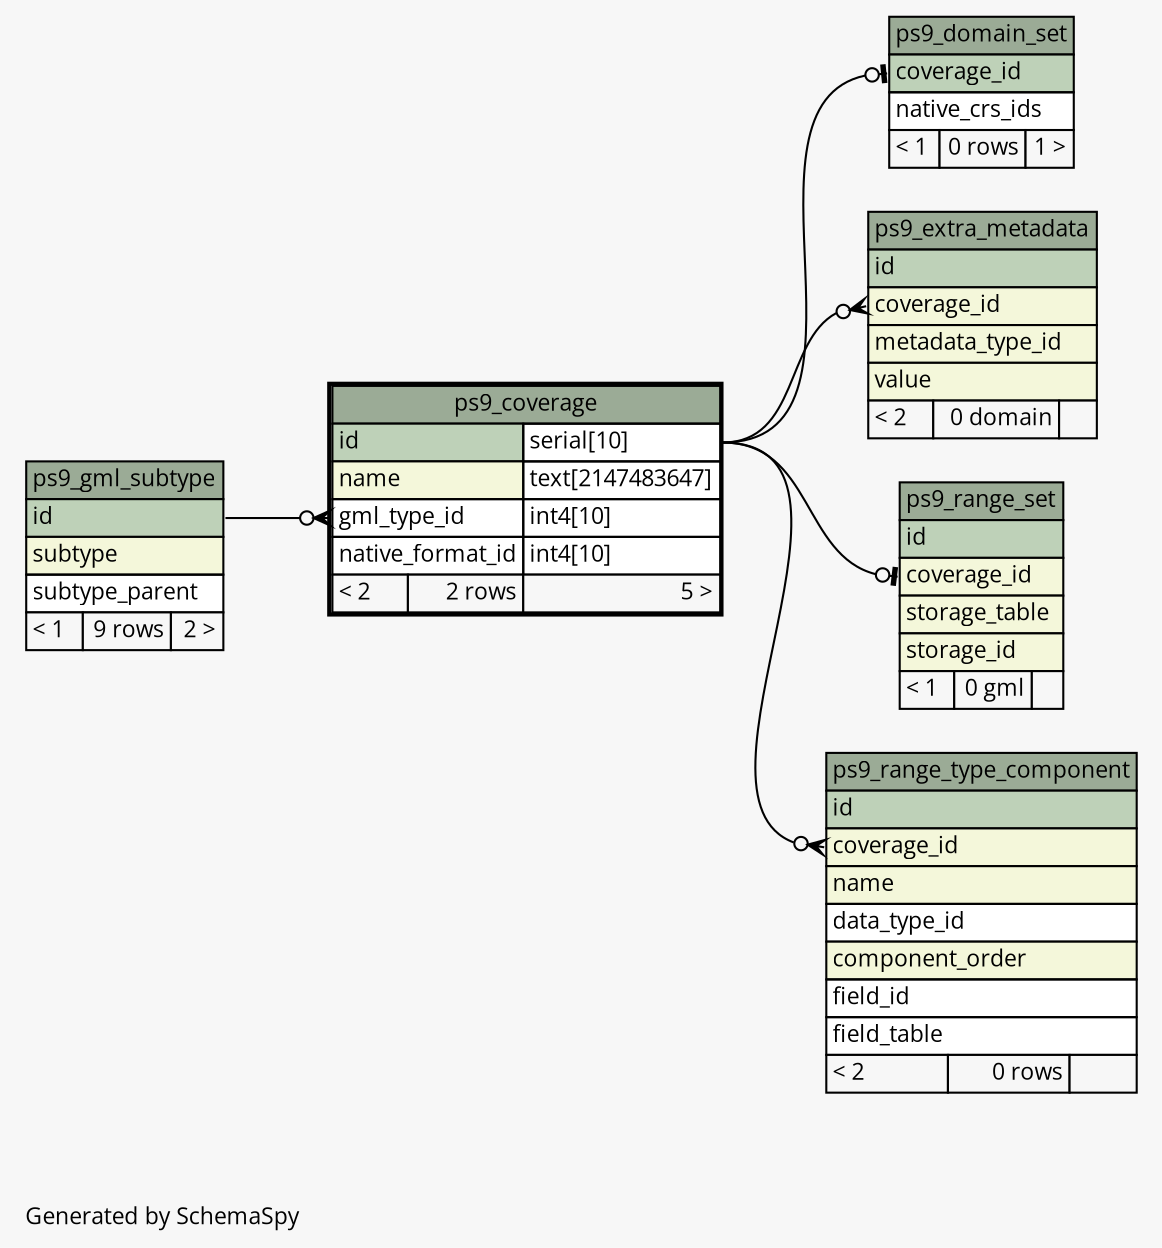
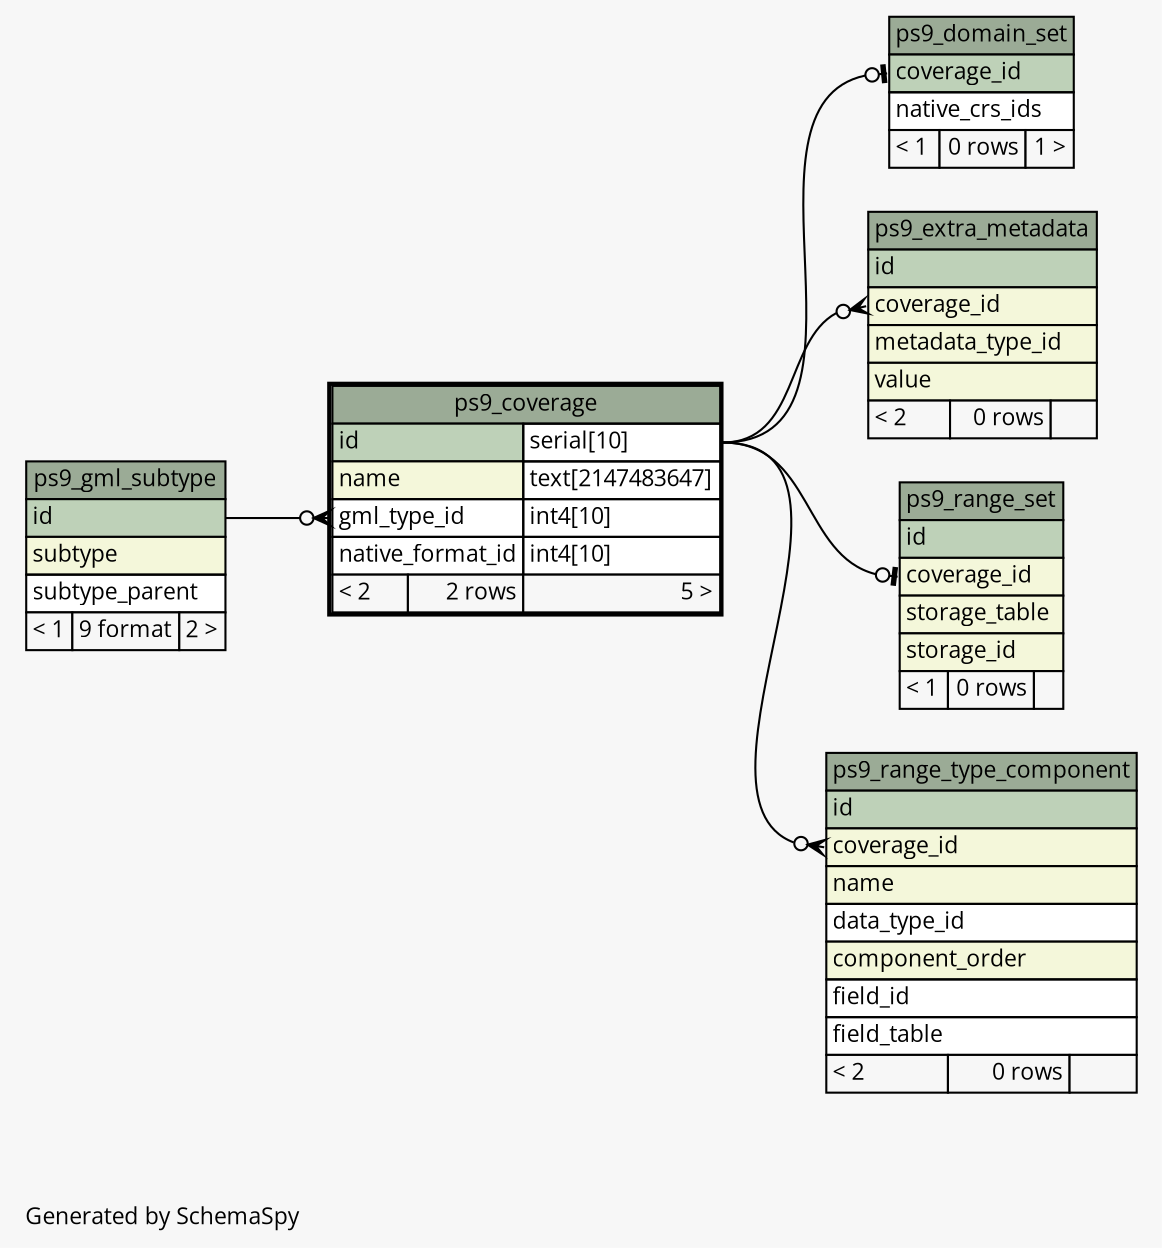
(1001, 418) -> (1009, 418)
(129, 630) -> (126, 630)
(995, 689) -> (992, 689)
